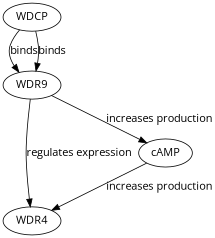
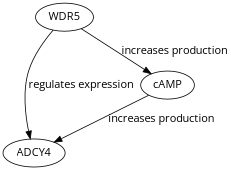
(32, 17) -> none
(32, 85) -> (65, 17)
(32, 221) -> (34, 153)
